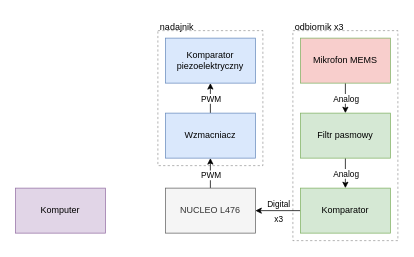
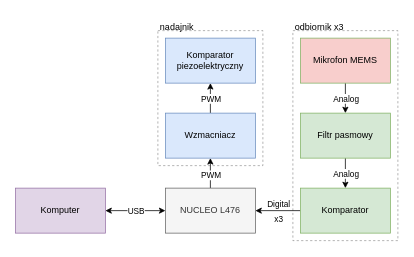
none -> (135, 210)
